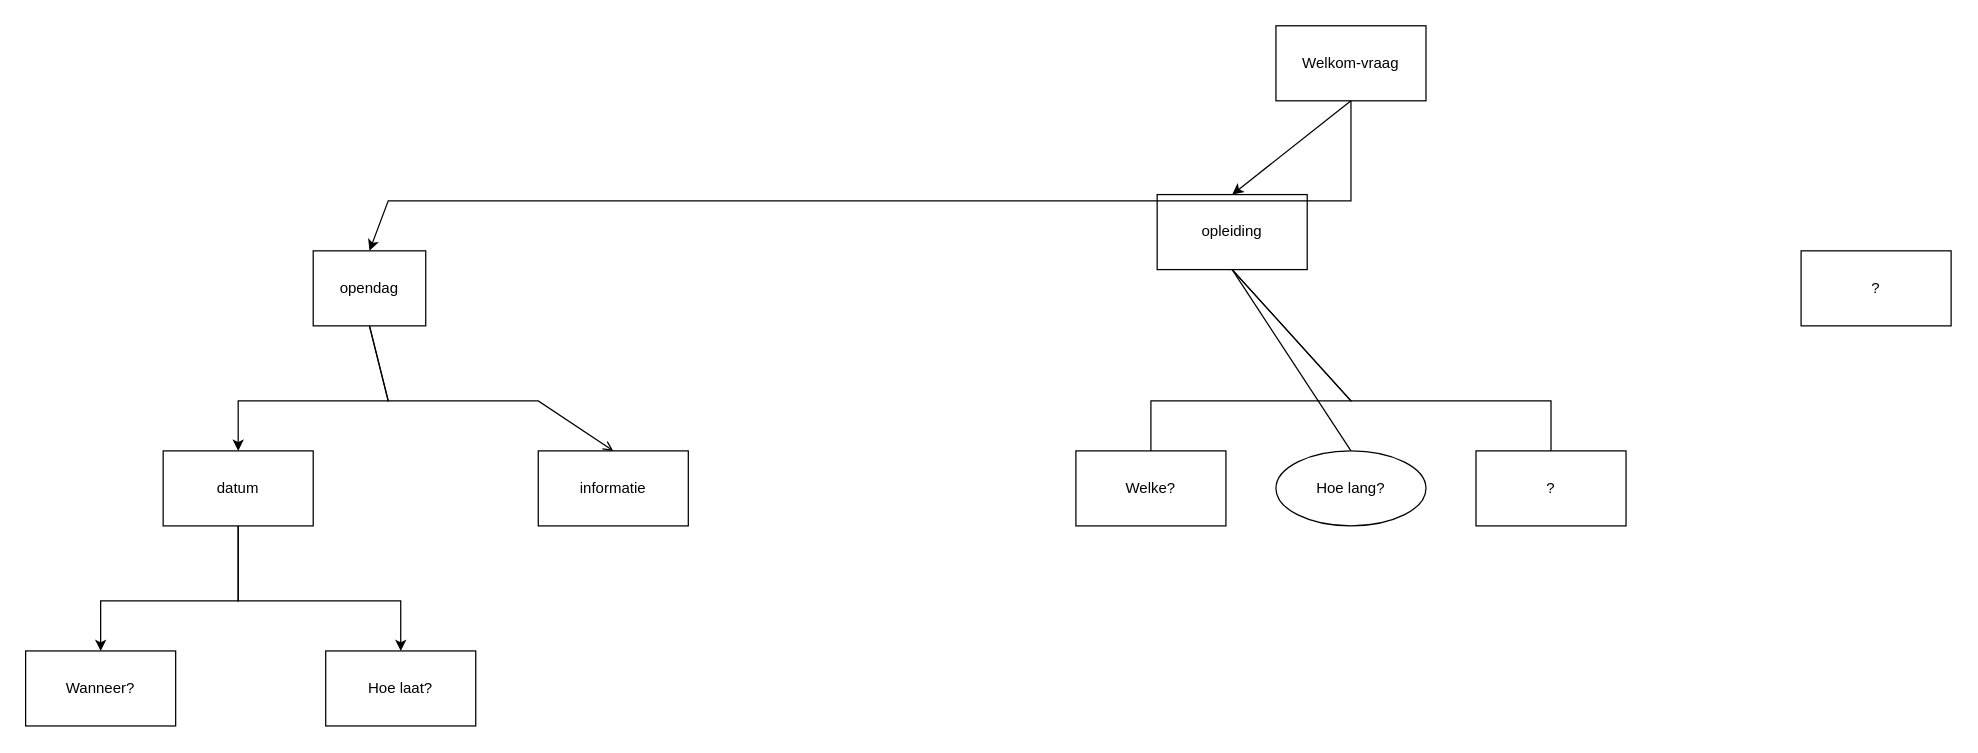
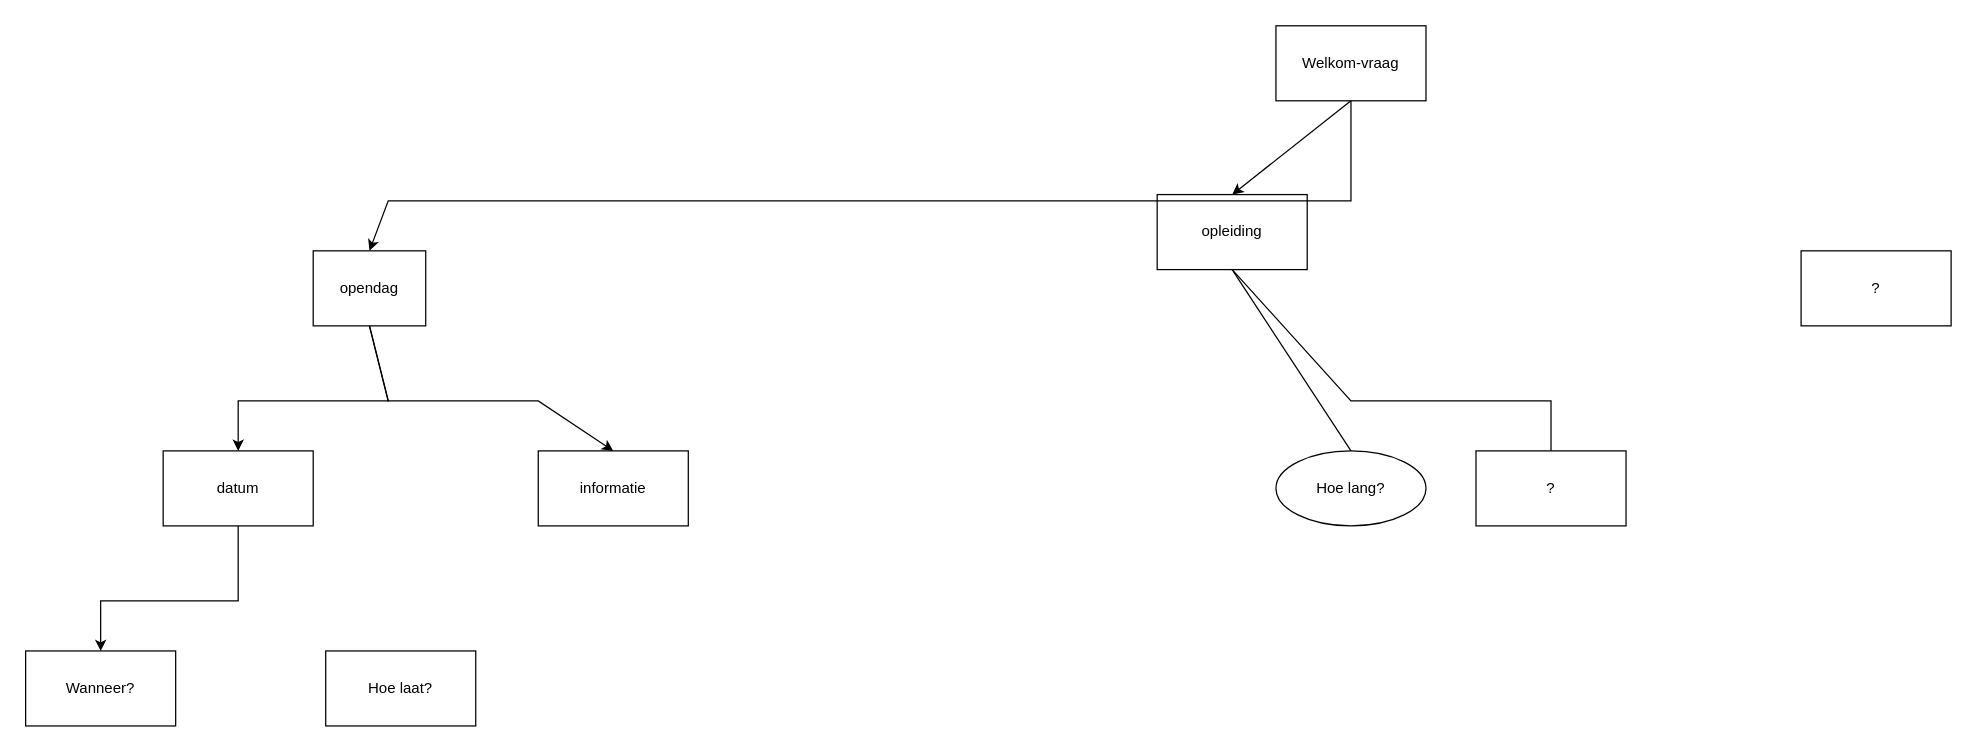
(1224, 401) -> none
(607, 446) -> (605, 445)
(1151, 488) -> none
(340, 601) -> none
